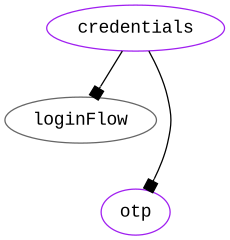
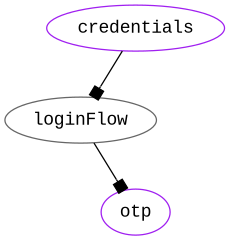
(171, 114) -> (105, 161)
